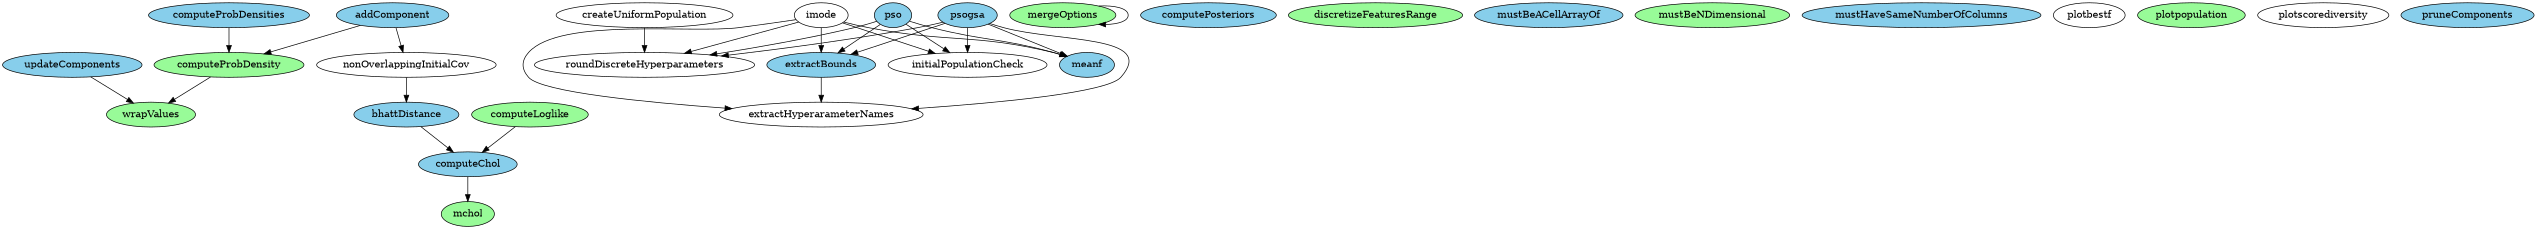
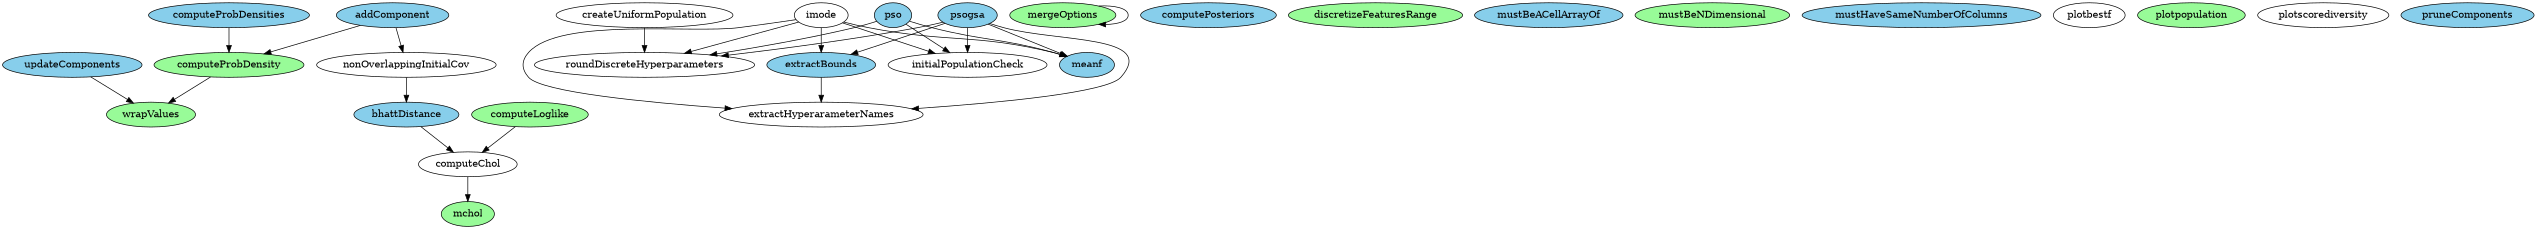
(853, 43) -> none
(468, 164) -> (468, 164)
